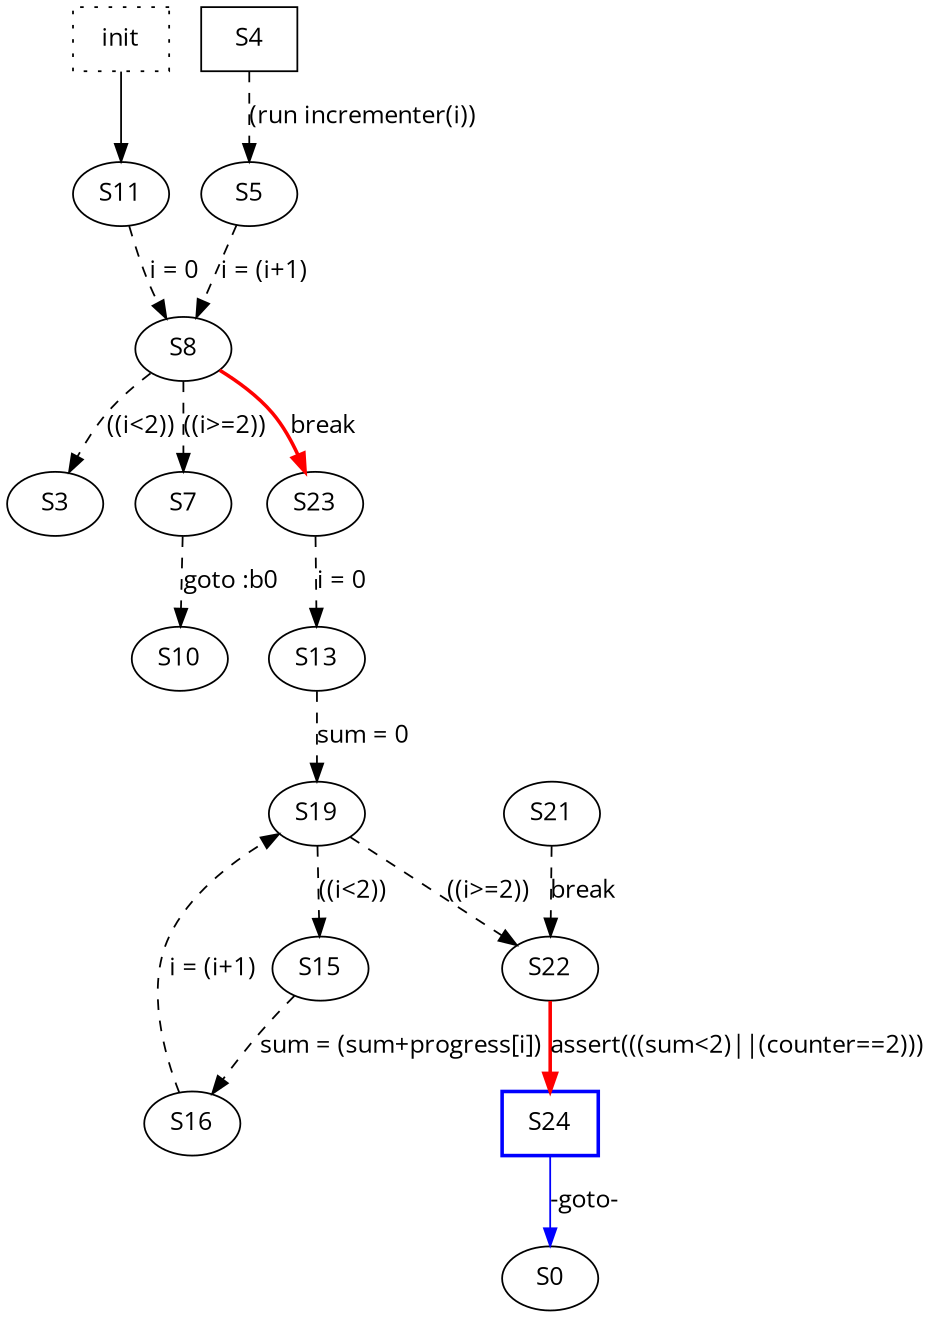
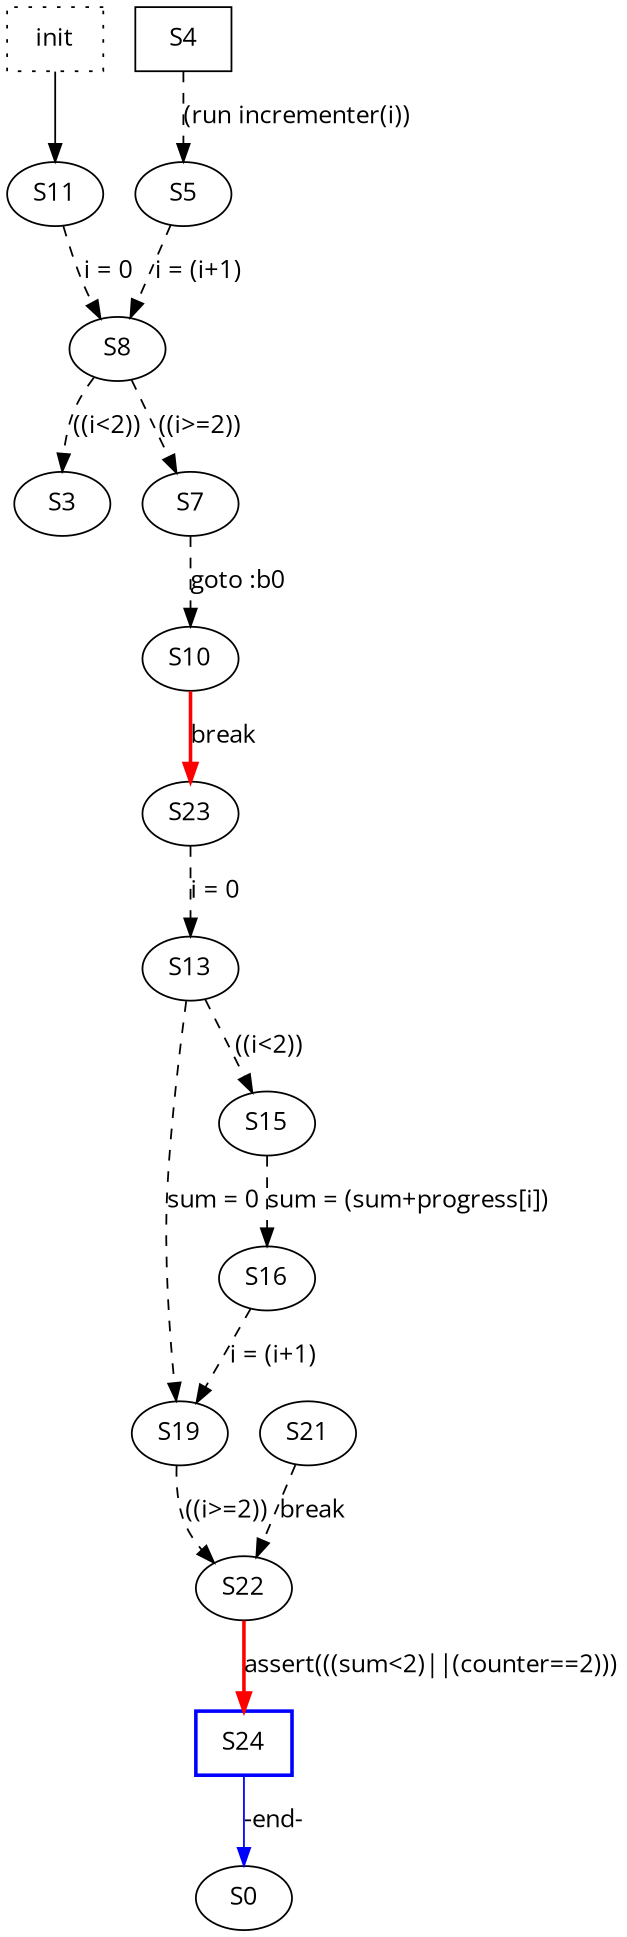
(266, 406) -> (191, 727)
(318, 882) -> (225, 1038)
(585, 1201) -> (274, 1821)
